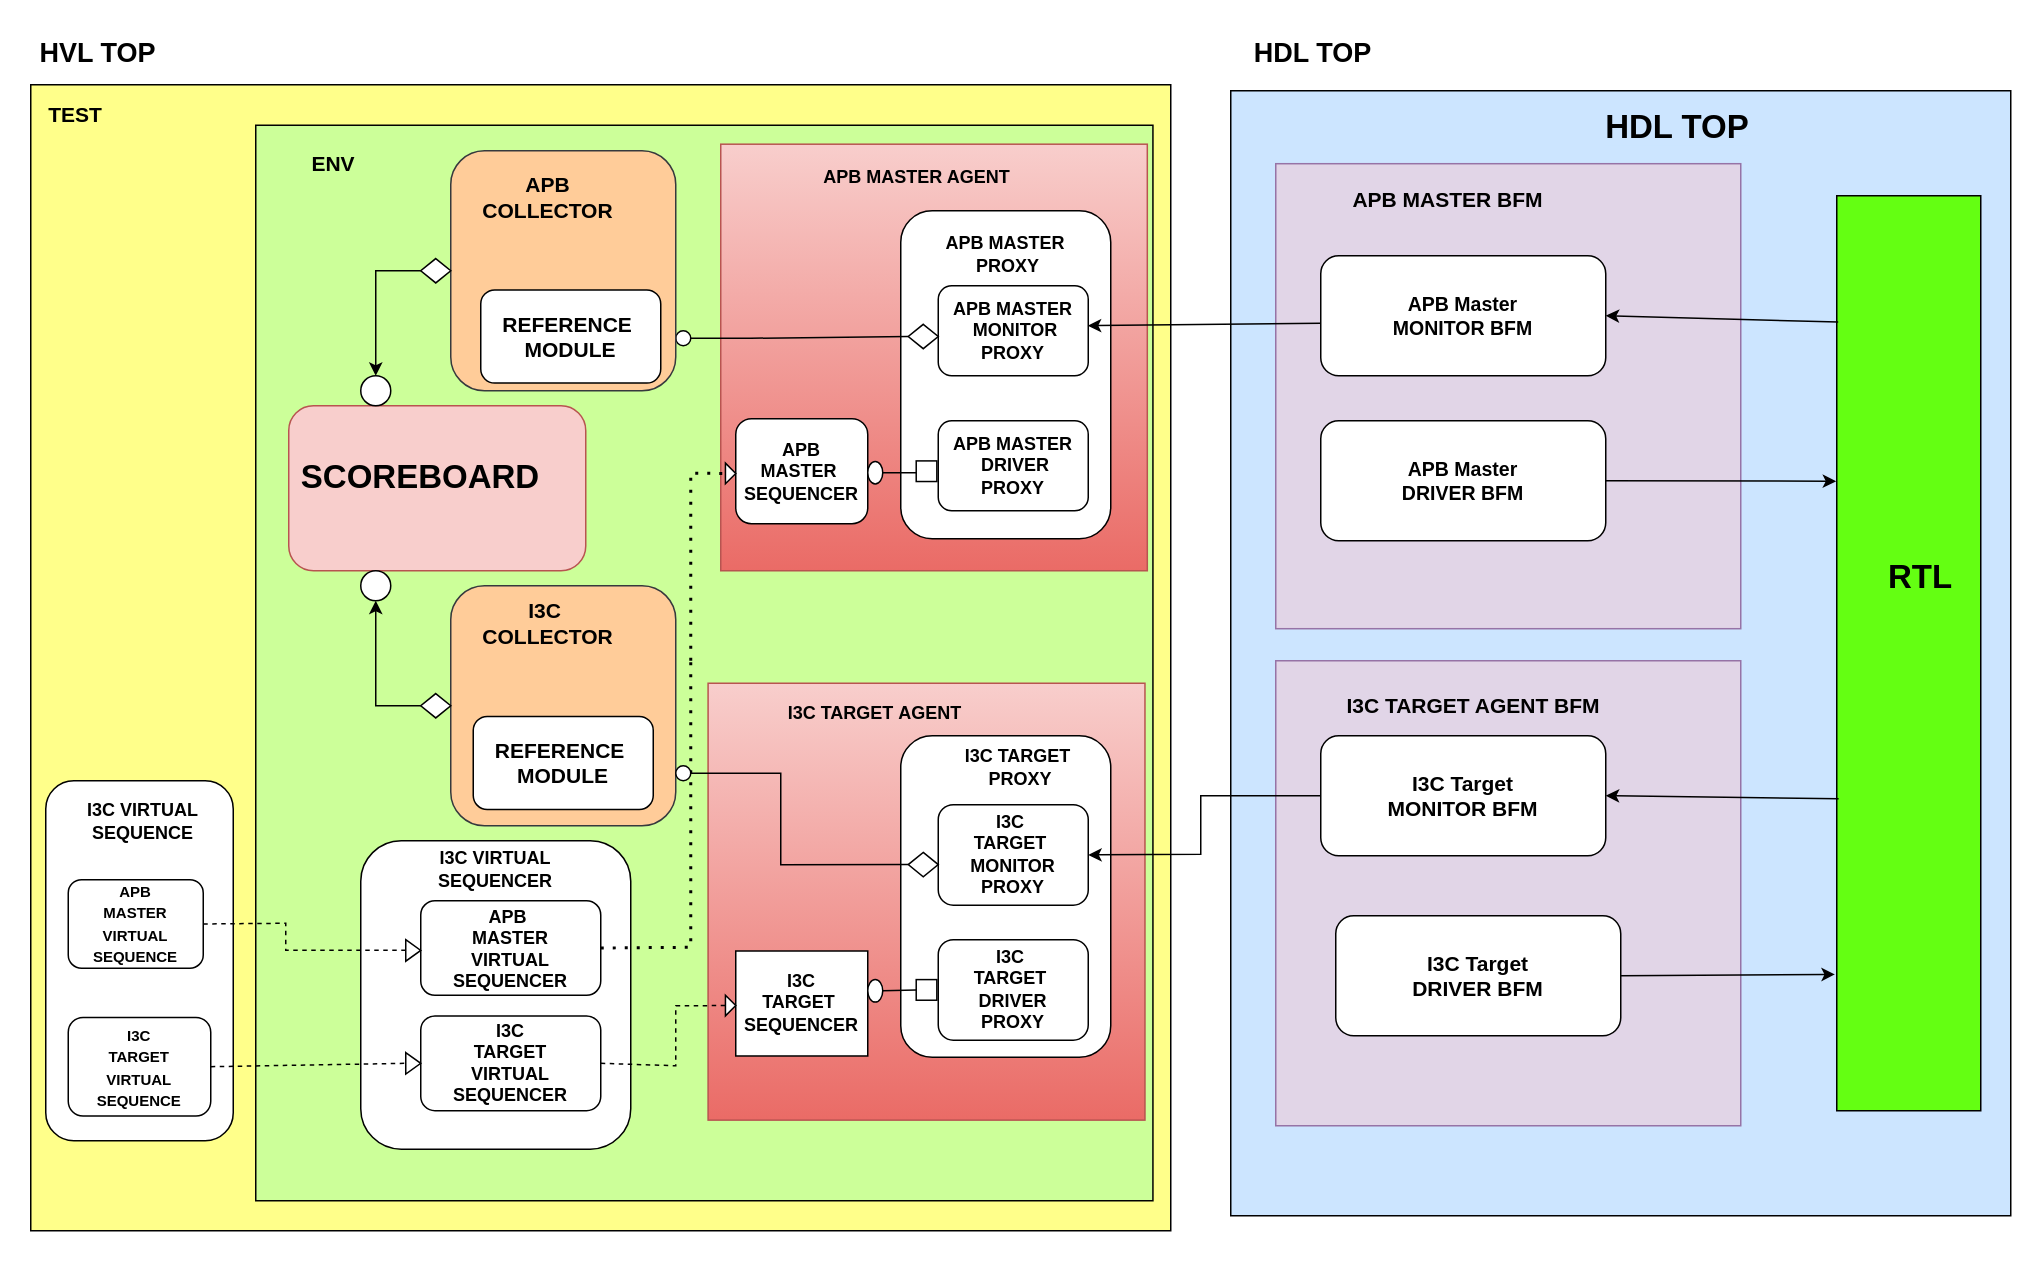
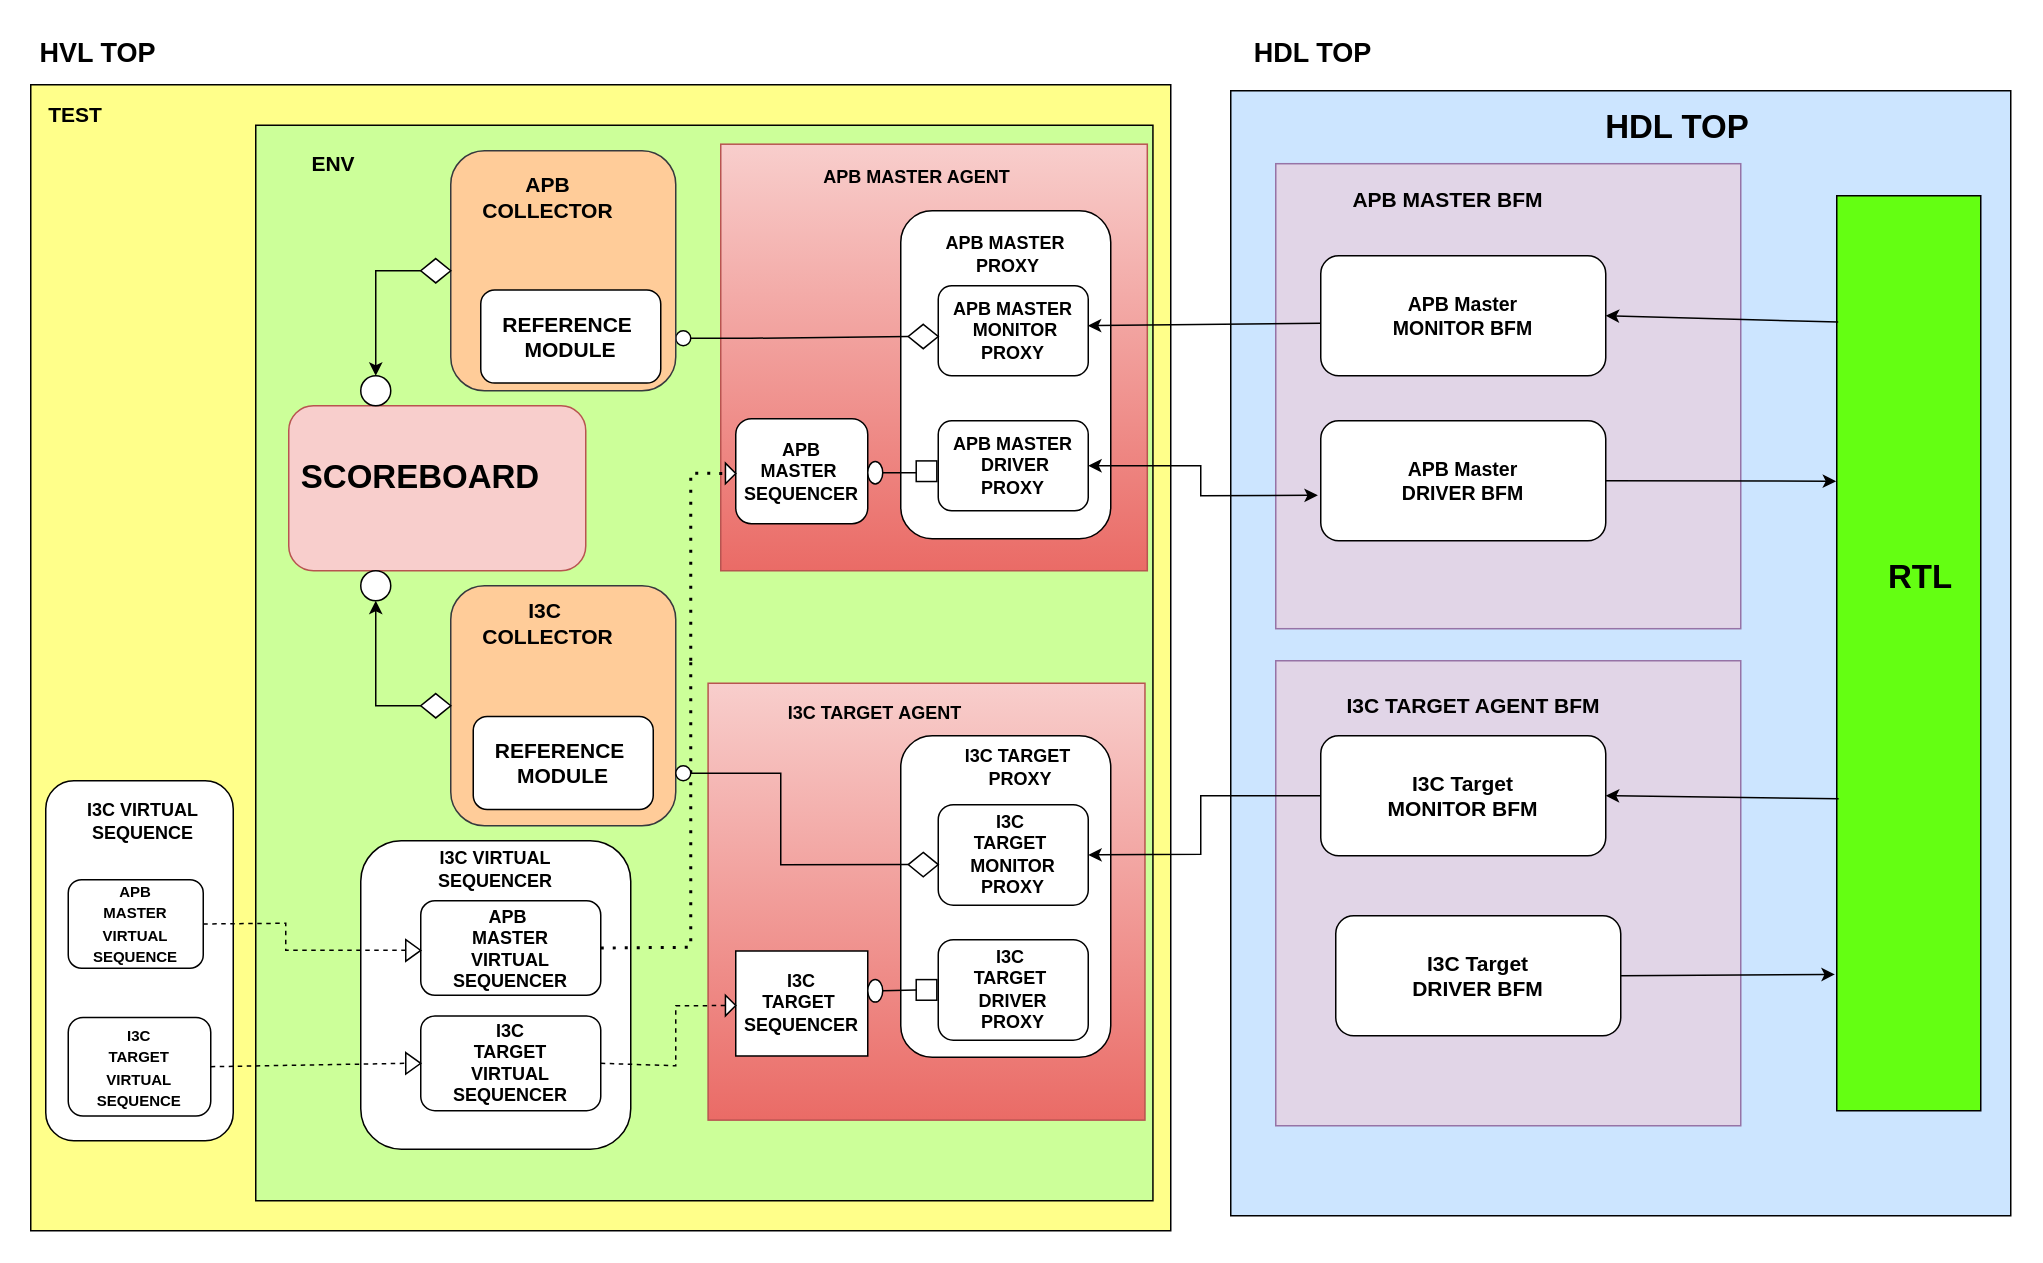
none -> (1201, 484)
